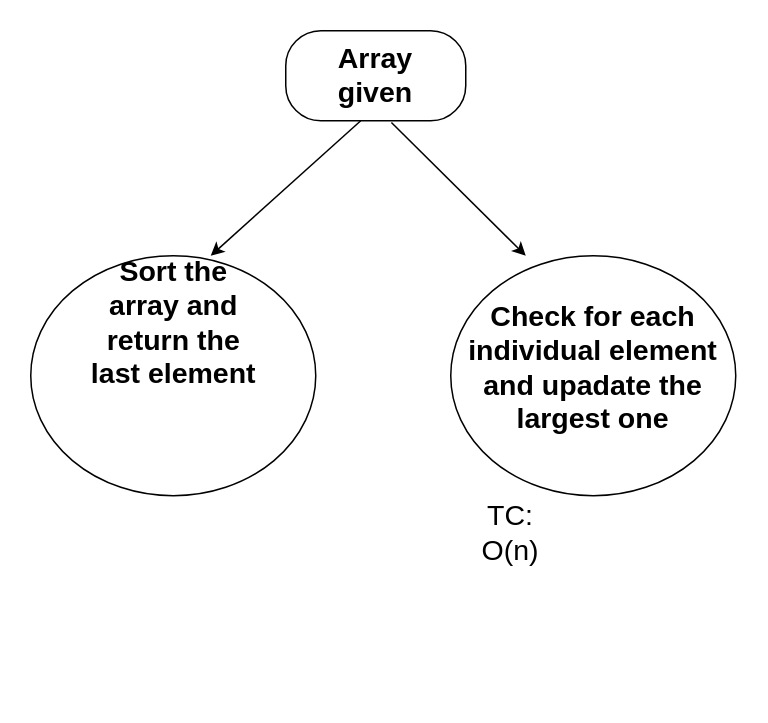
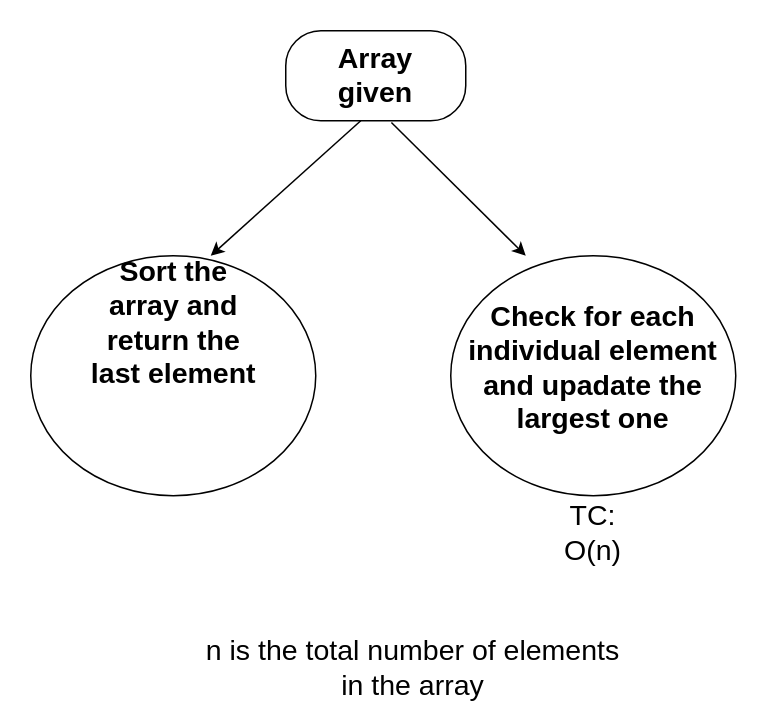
(511, 533) -> (593, 533)
none -> (413, 668)
